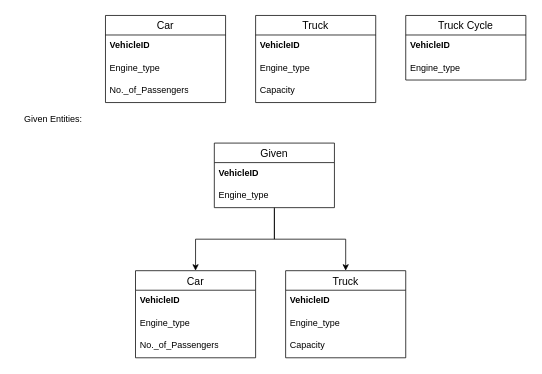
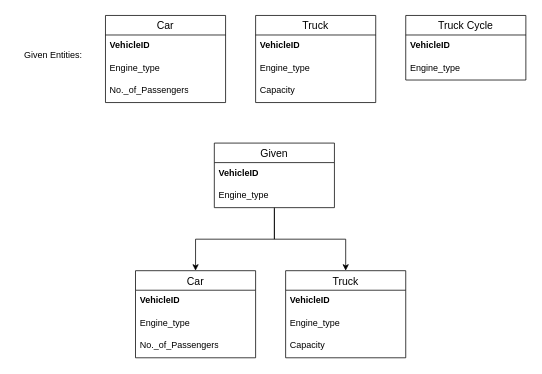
(53, 119) -> (53, 55)
